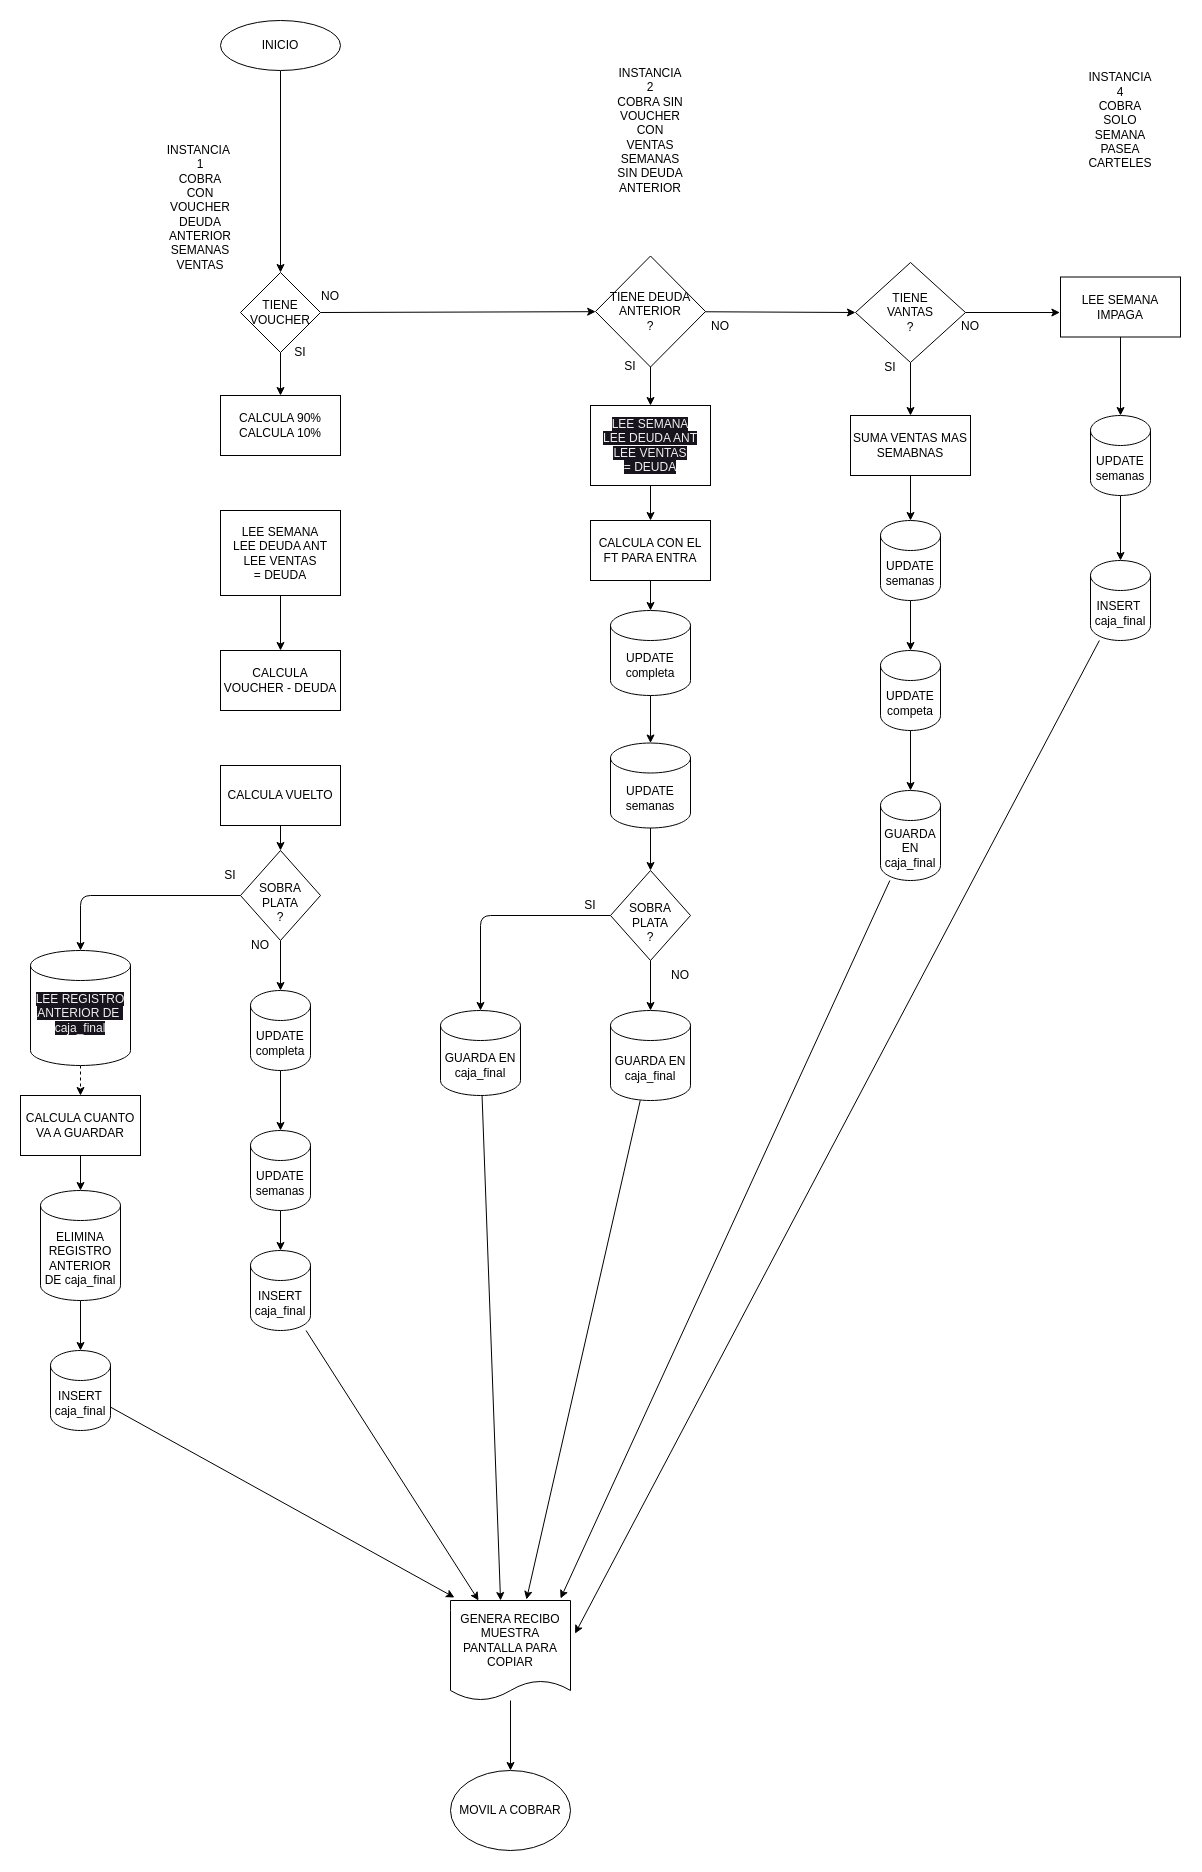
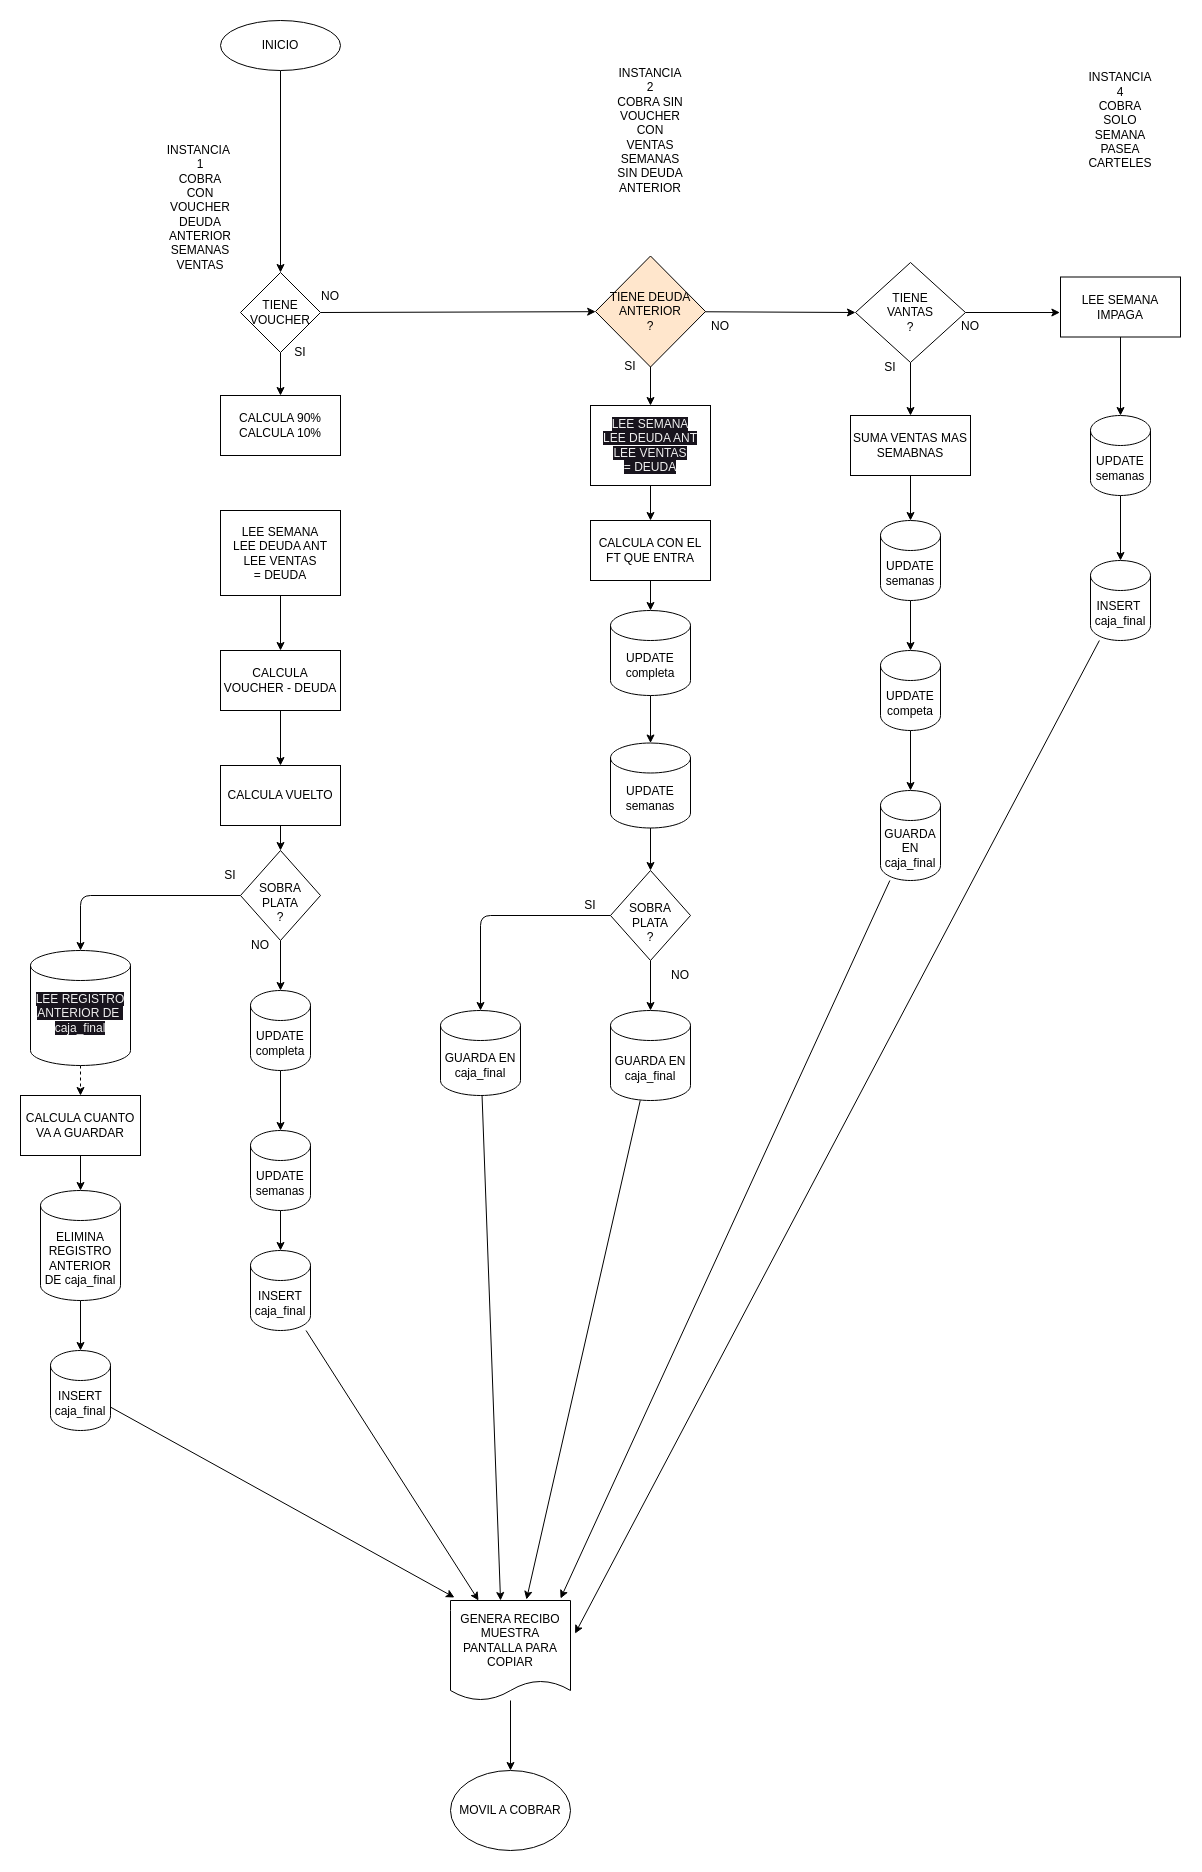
(651, 312) -> (651, 312)
(651, 551) -> (651, 551)
none -> (281, 735)
